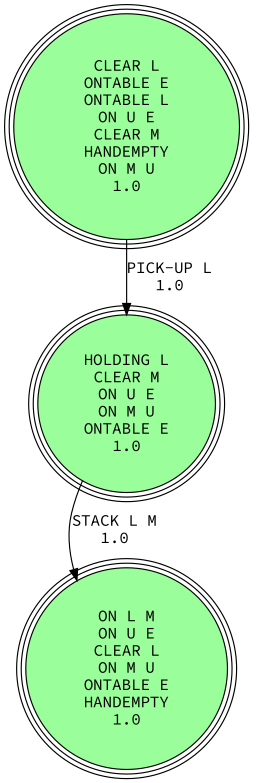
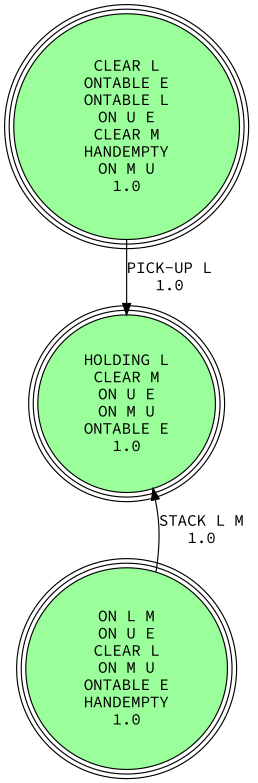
(70, 524) -> (159, 536)
